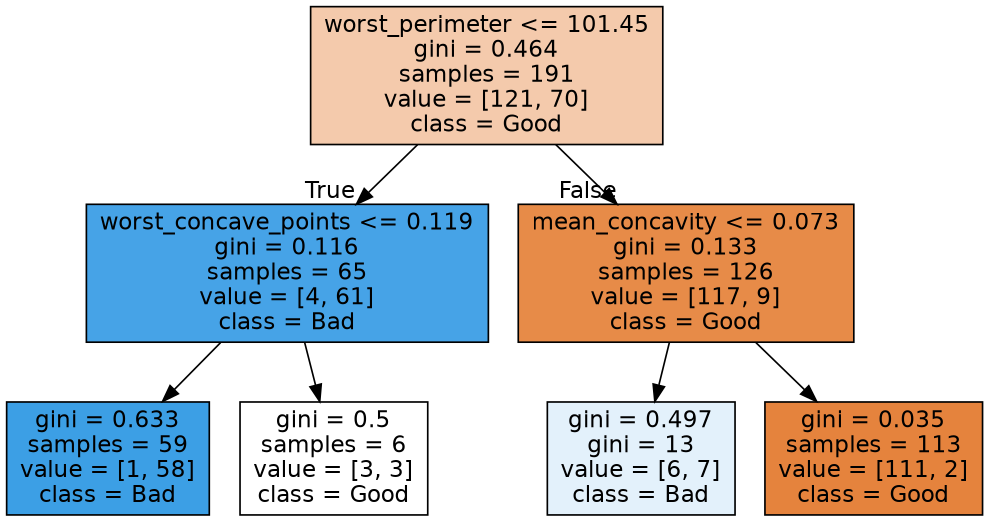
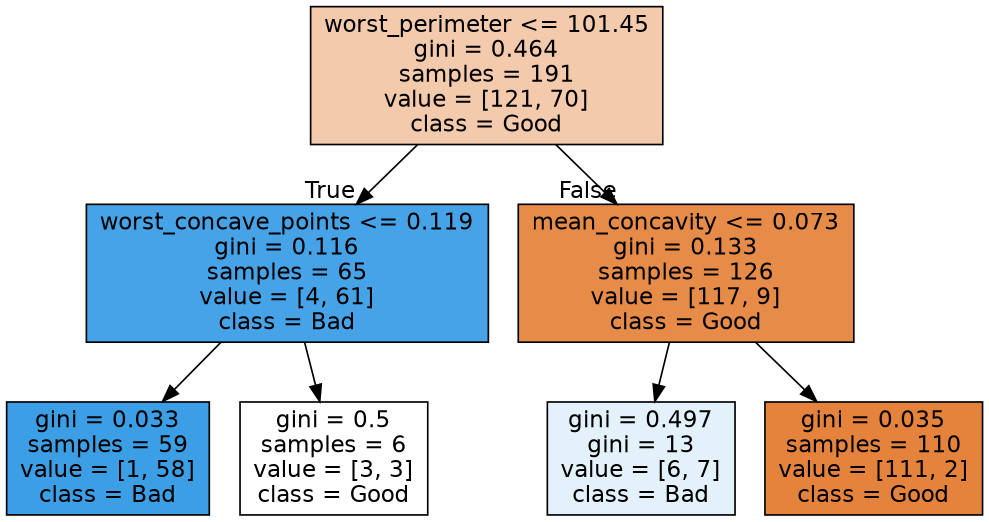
(108, 458) -> (108, 458)
(874, 458) -> (874, 458)
